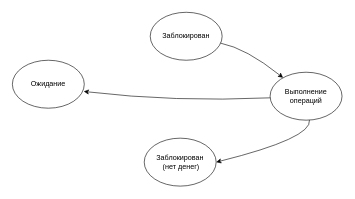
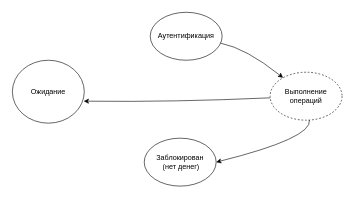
(186, 36) -> (186, 36)
(48, 84) -> (48, 92)
(306, 96) -> (306, 96)
